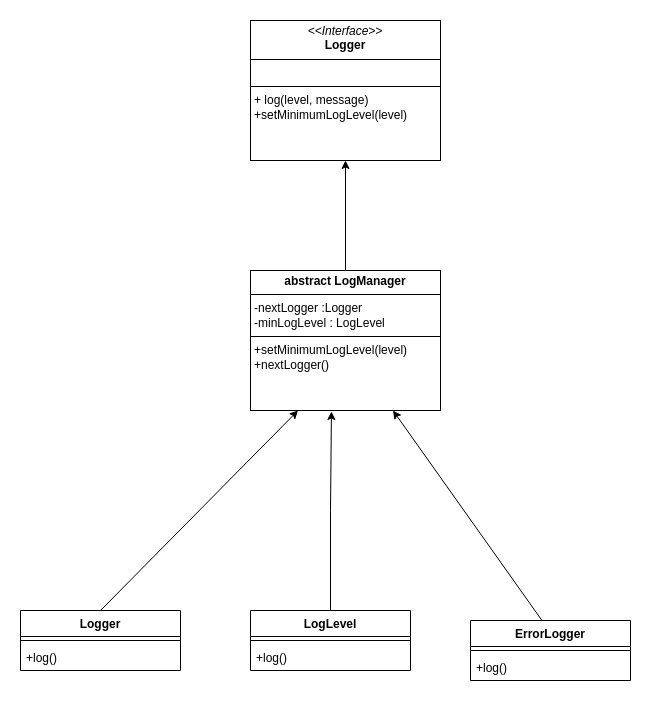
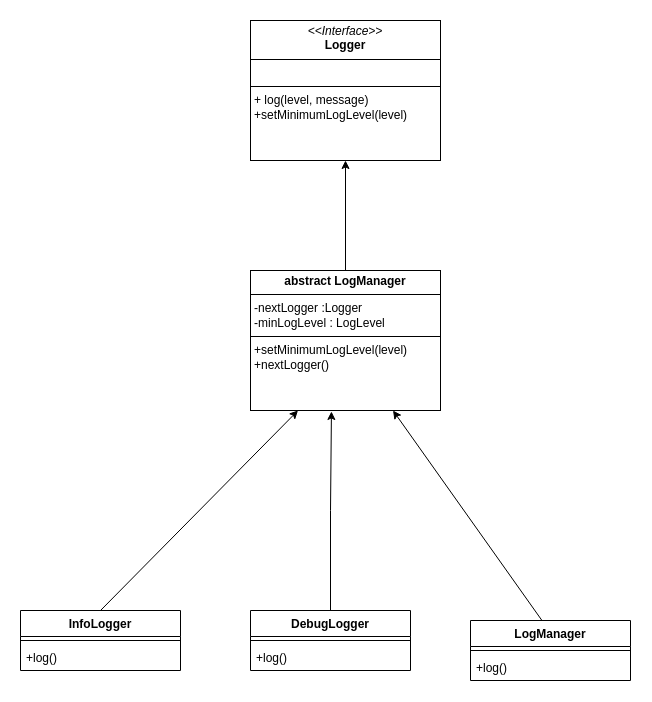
(101, 625) -> (101, 625)
(331, 625) -> (331, 625)
(551, 635) -> (551, 635)
